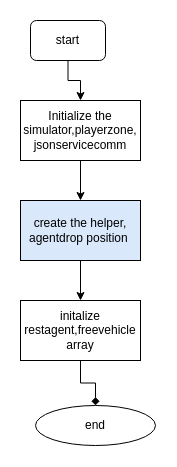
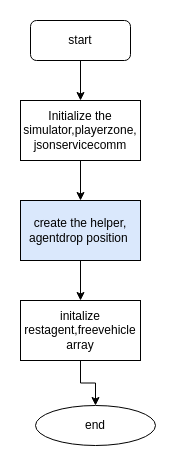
(68, 41) -> (81, 41)
(96, 396) -> (96, 397)
